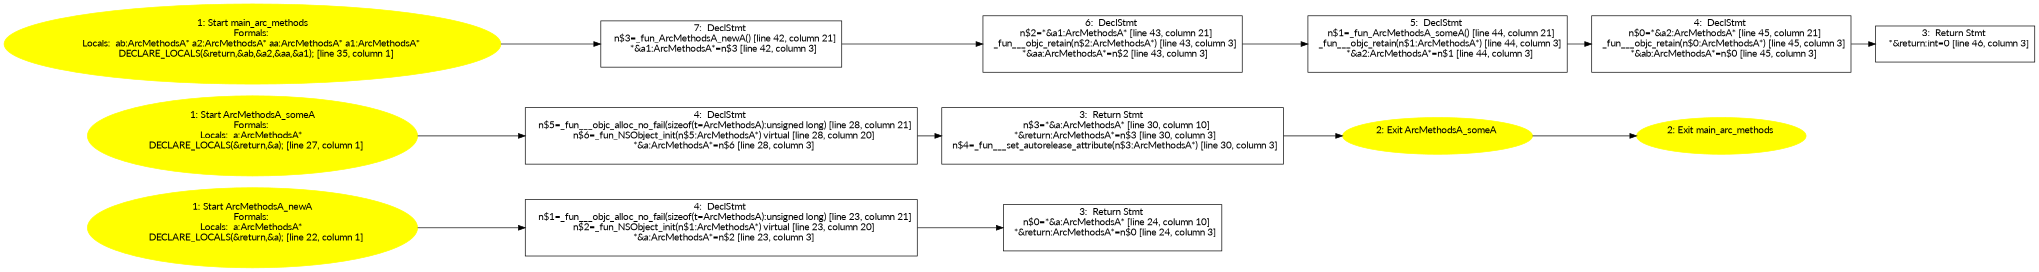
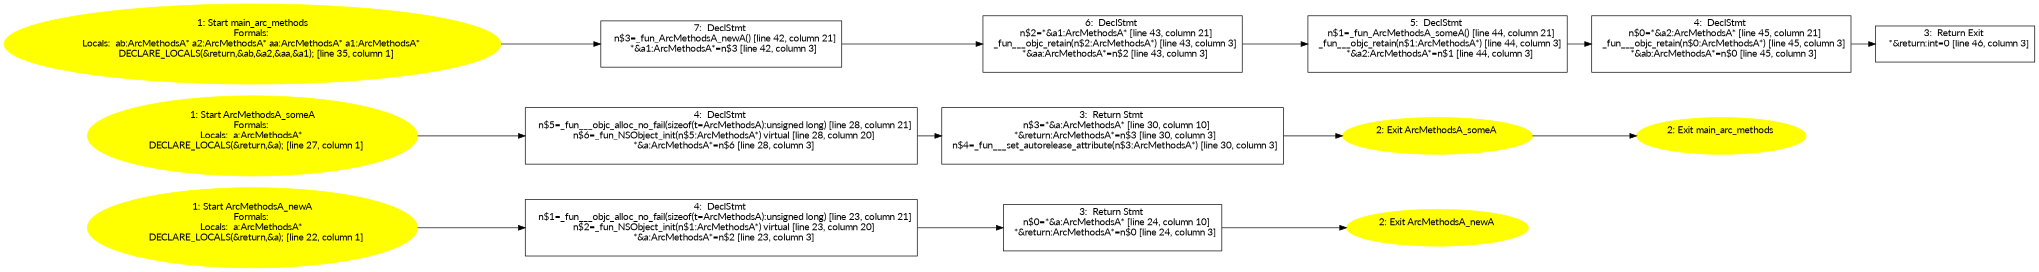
(1955, 44) -> (1955, 44)
none -> (1438, 228)
